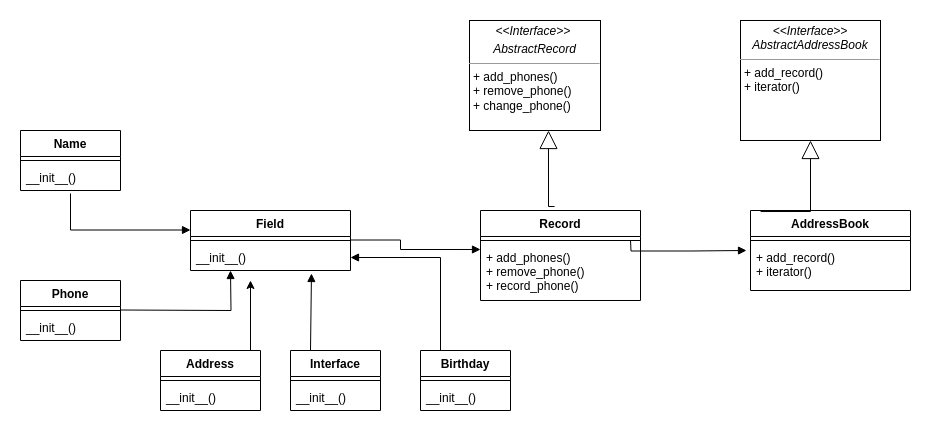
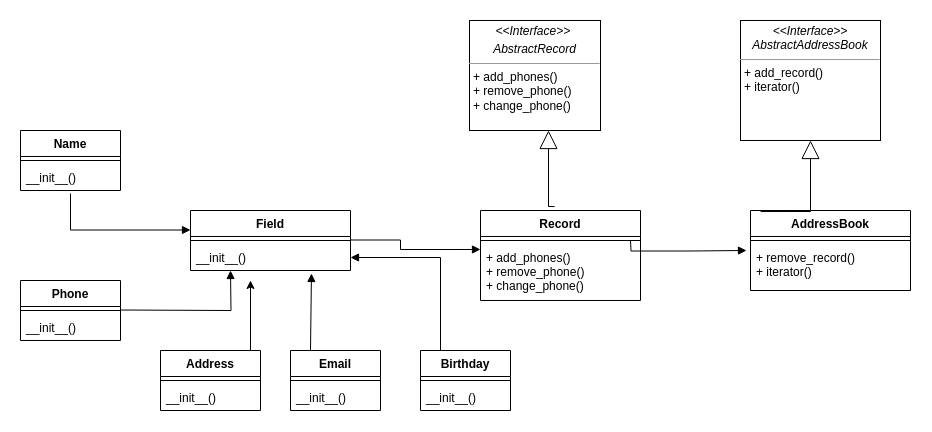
(531, 258) -> (531, 258)
(801, 258) -> (812, 258)
(335, 364) -> (335, 364)
